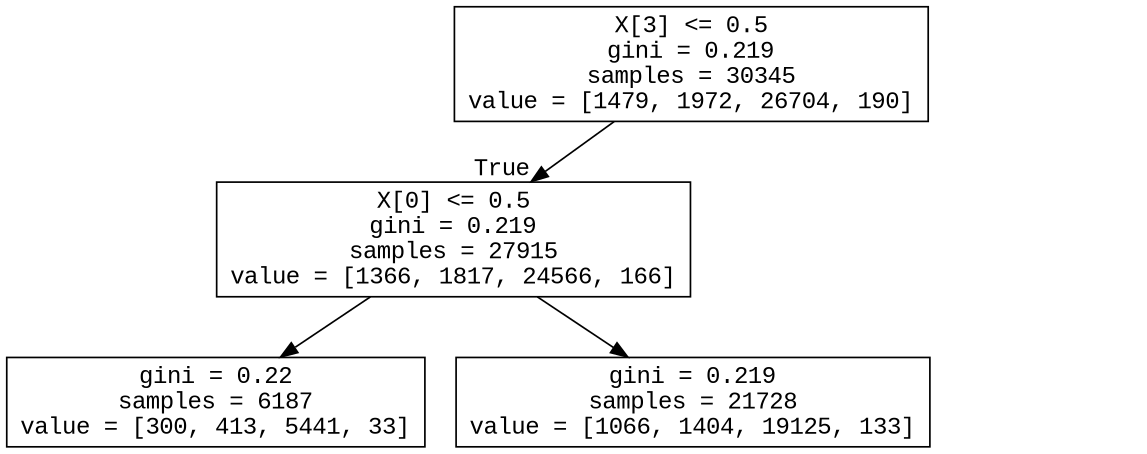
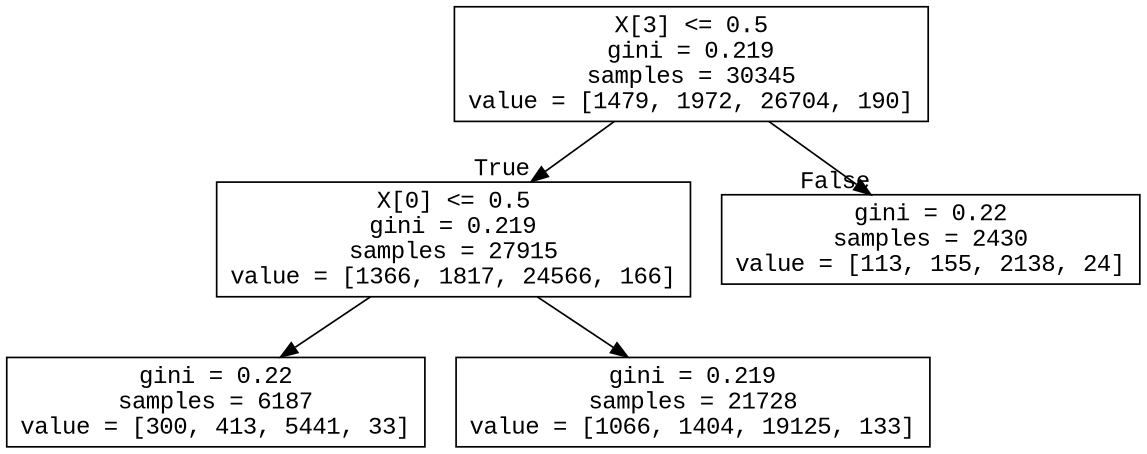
none -> (931, 239)
